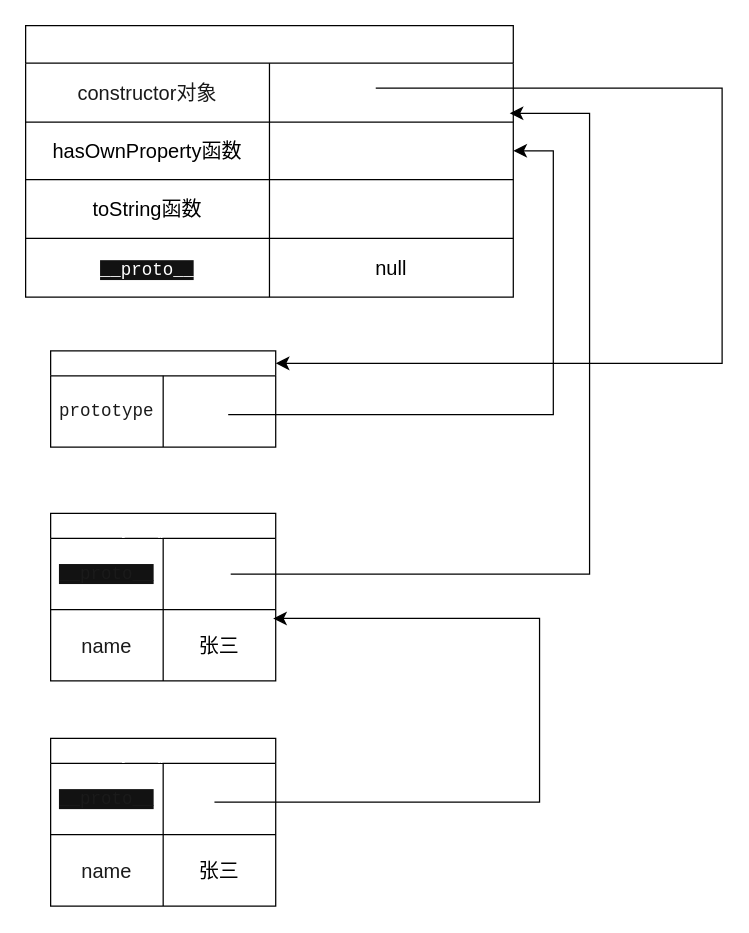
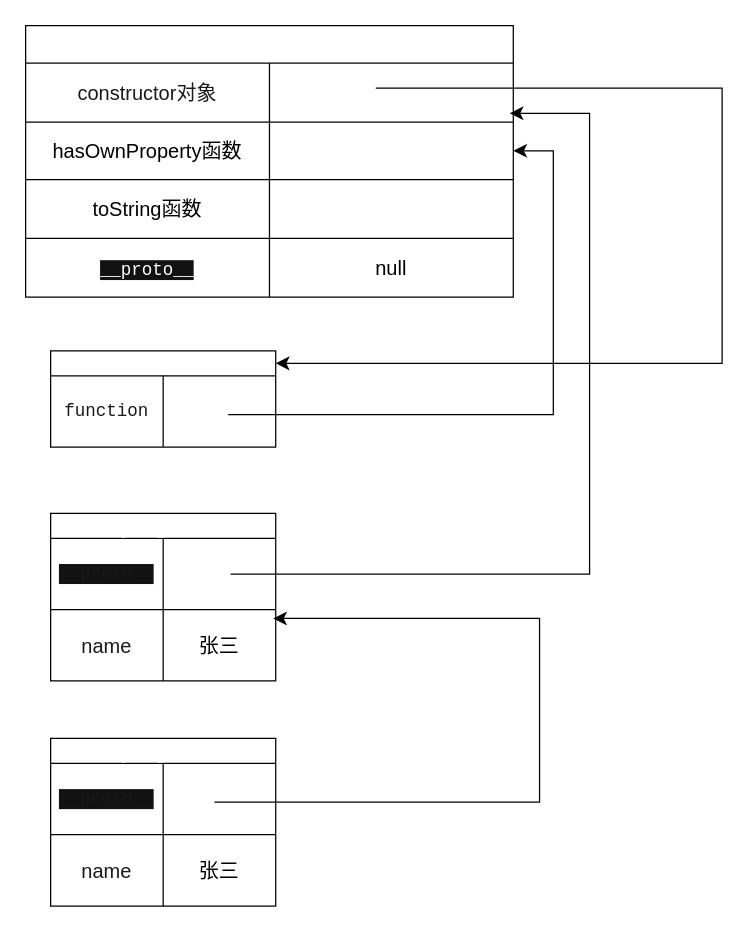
(163, 365) -> (163, 365)
(107, 412) -> (107, 412)
